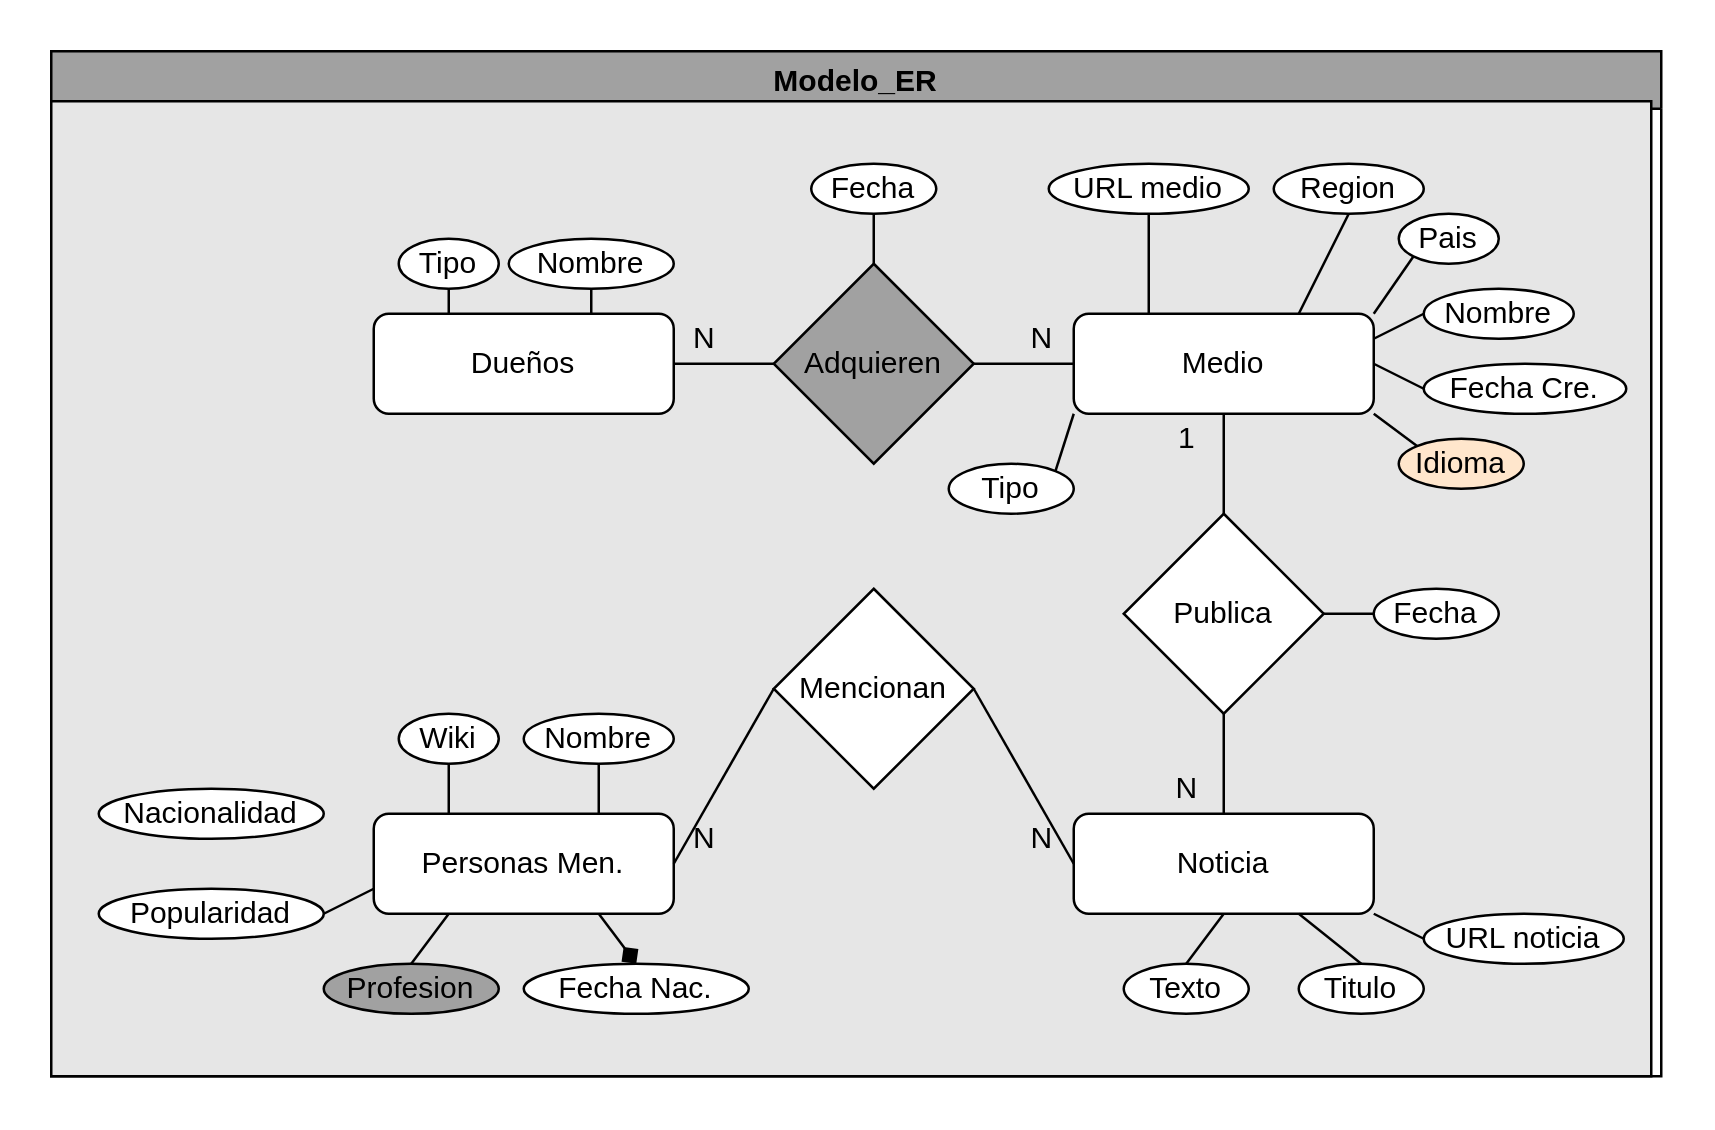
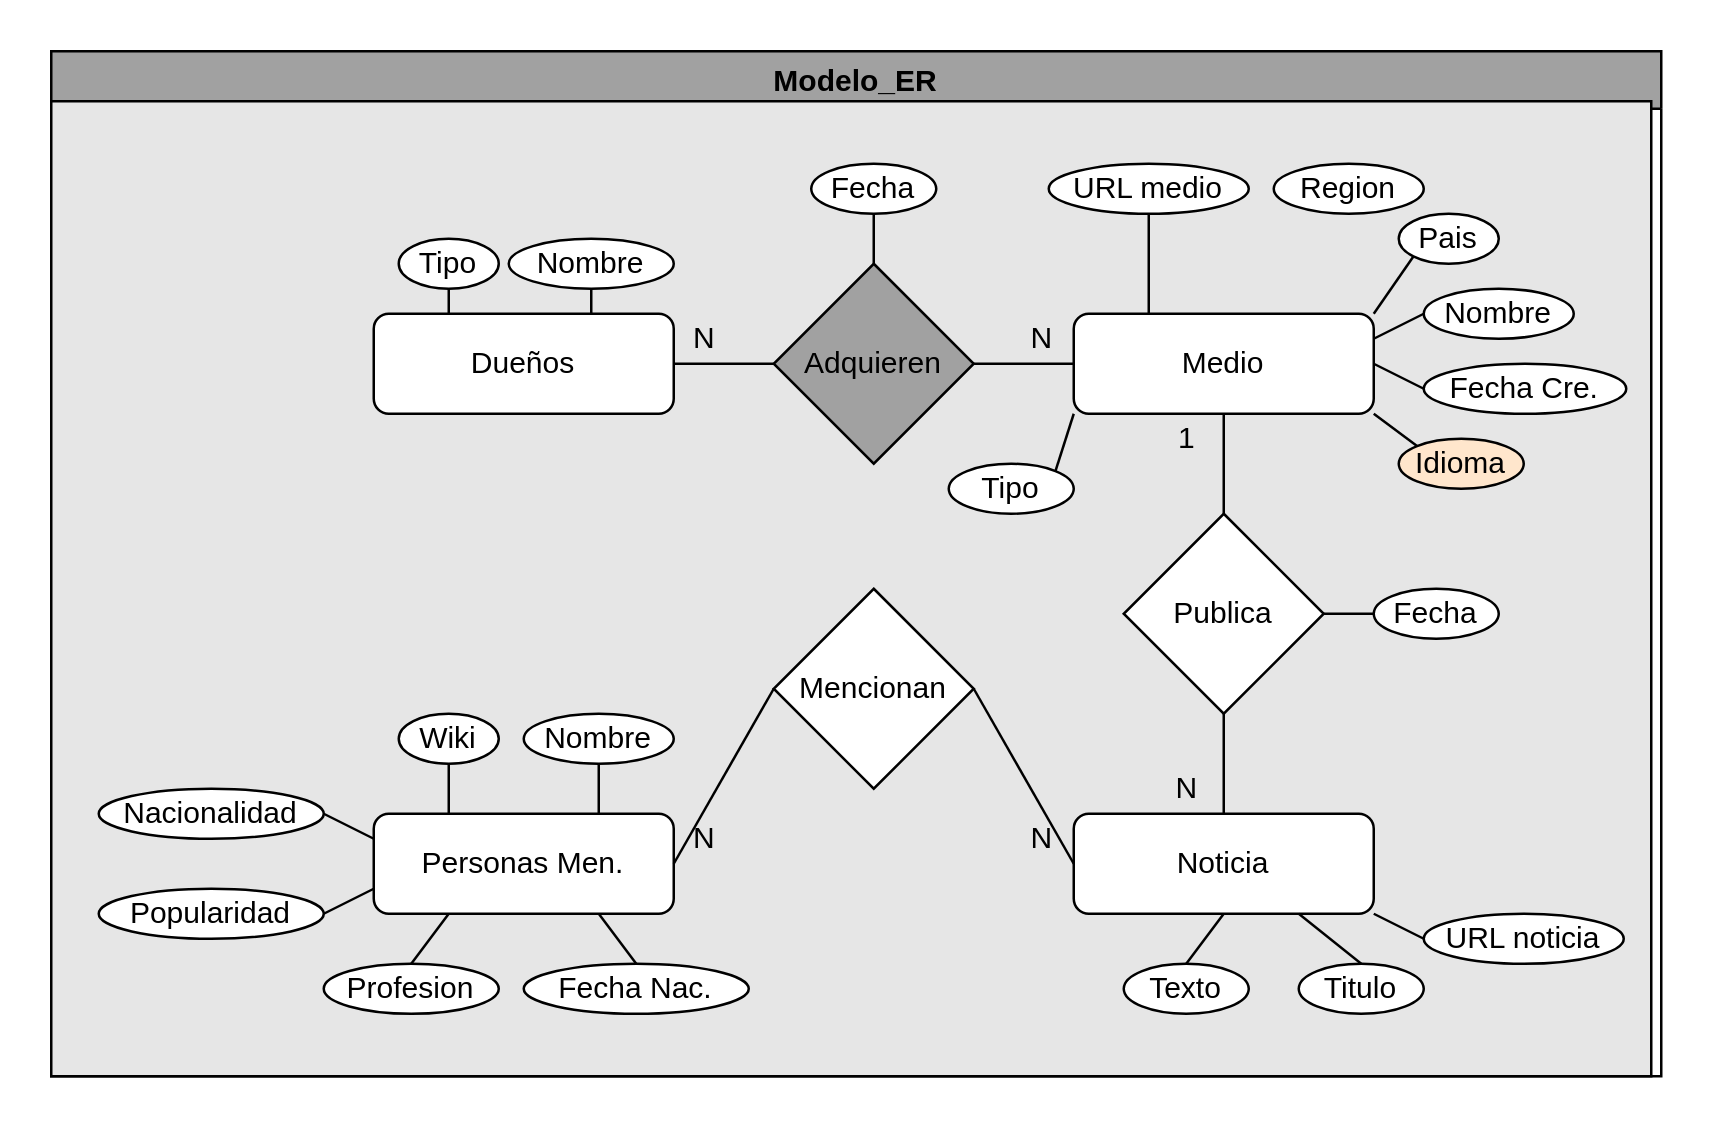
(1324, 263) -> none
none -> (348, 826)
(624, 948) -> (629, 954)
(411, 989) -> (411, 989)
